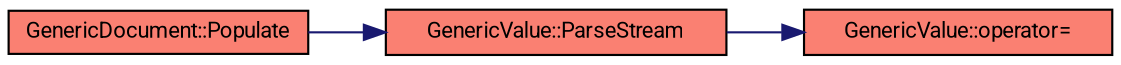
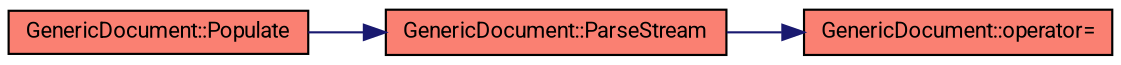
(556, 32) -> (556, 32)
(958, 32) -> (958, 32)
